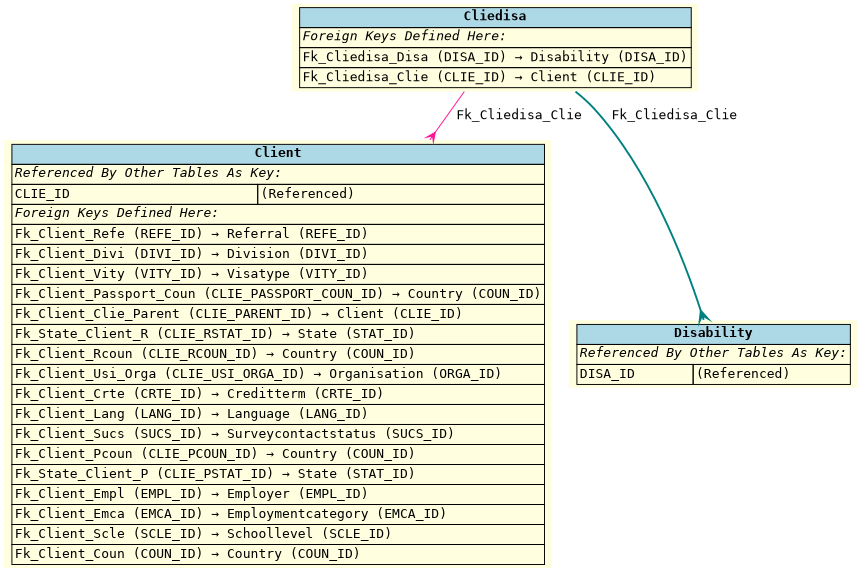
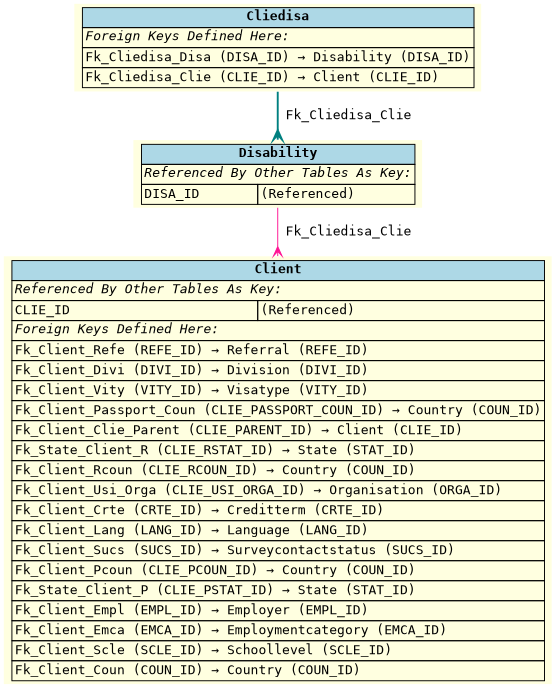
(450, 112) -> (278, 227)
